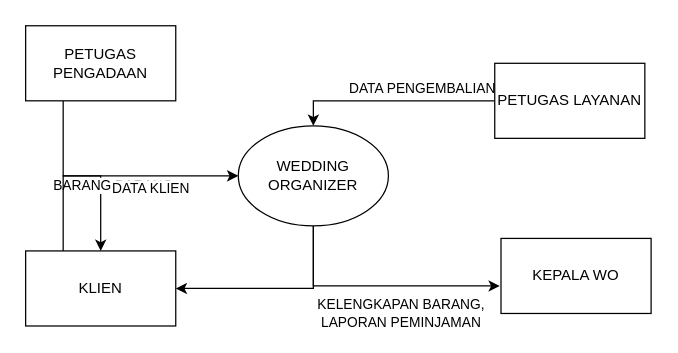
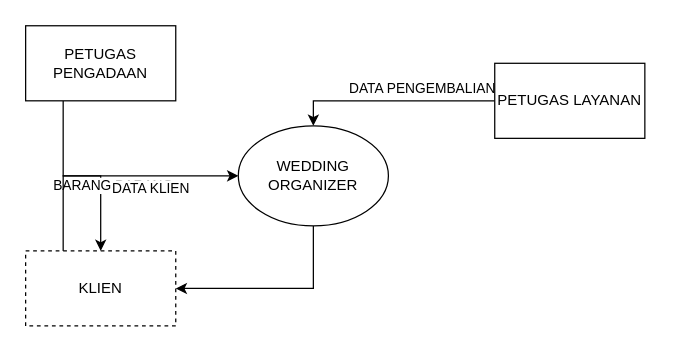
(576, 276) -> none
(403, 286) -> none
(101, 288) -> (101, 288)
